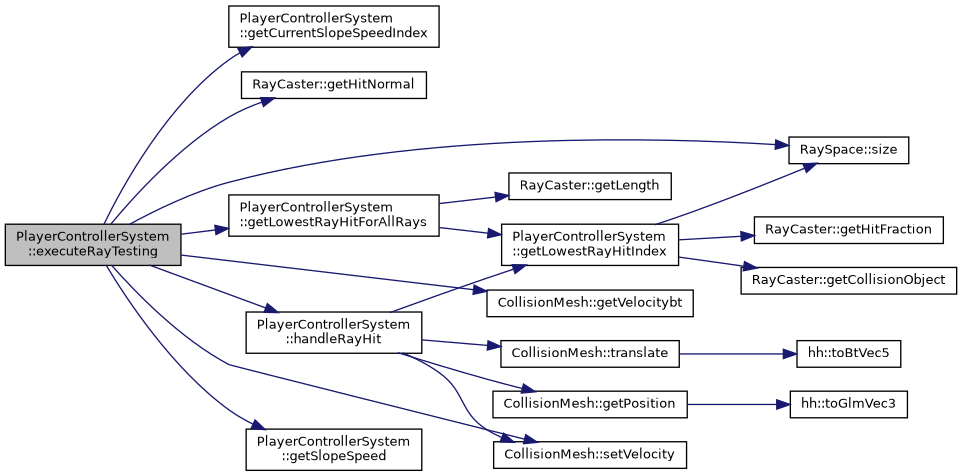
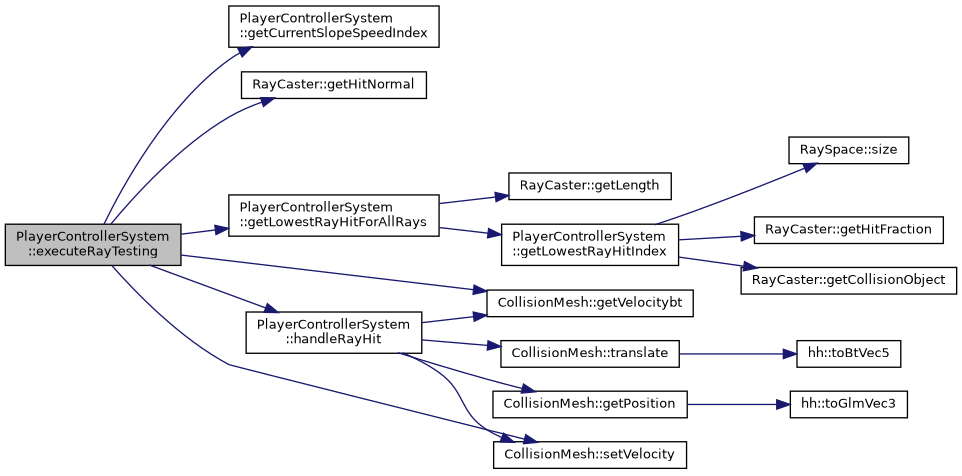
(446, 147) -> none
(439, 295) -> (448, 320)
(334, 450) -> none
